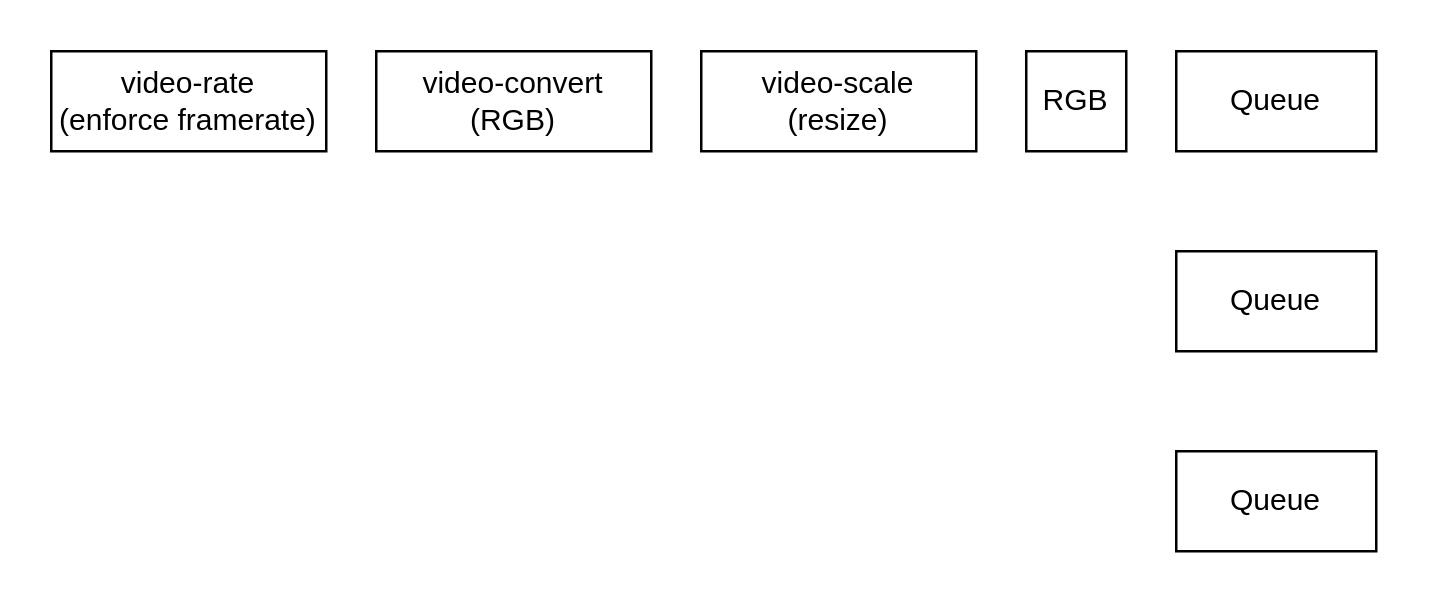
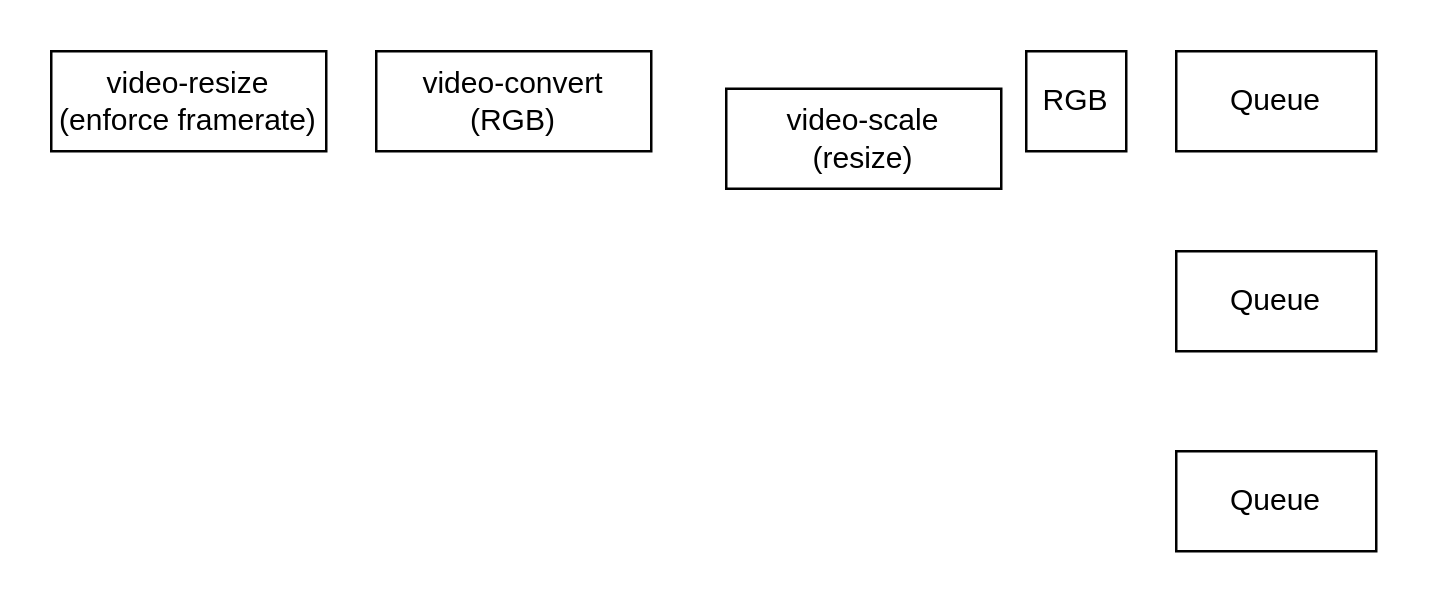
(189, 101) -> (189, 101)
(839, 101) -> (864, 139)
